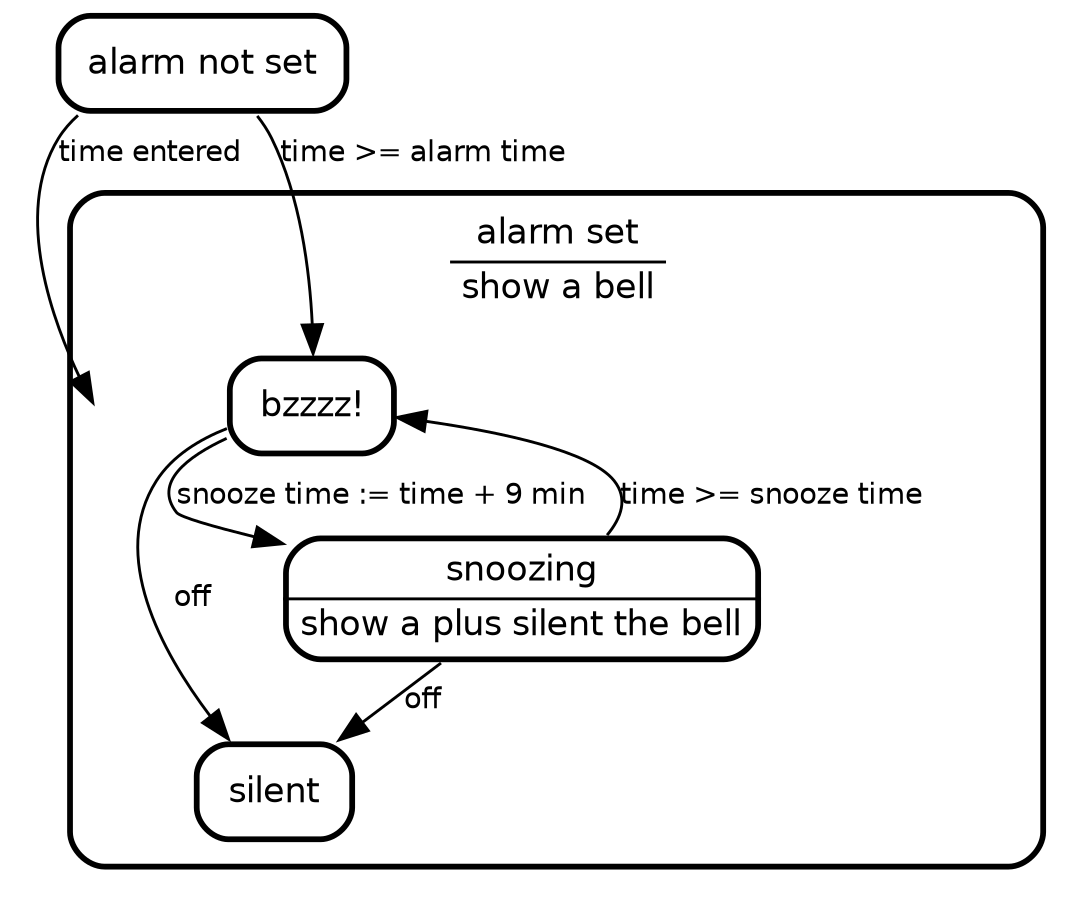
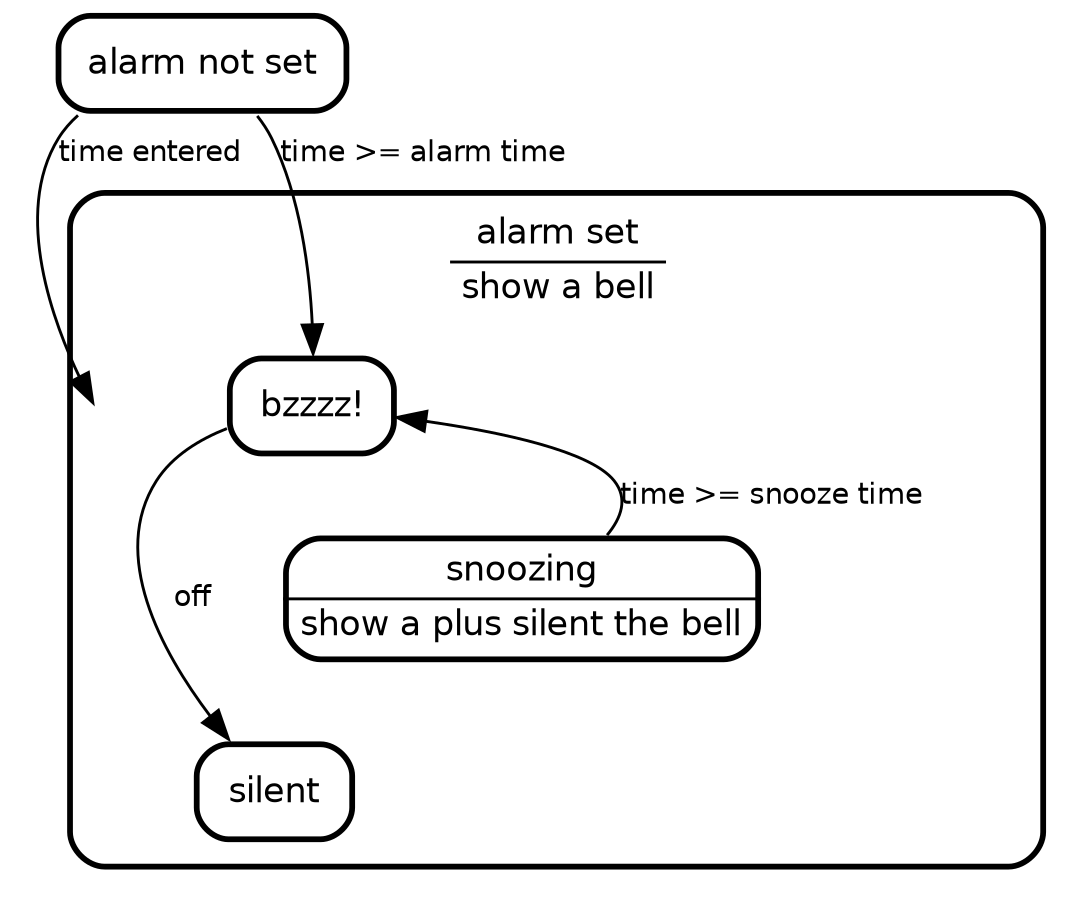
(171, 503) -> none
(402, 693) -> none
